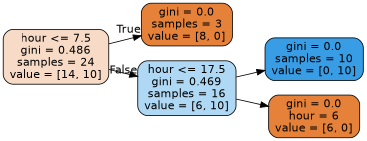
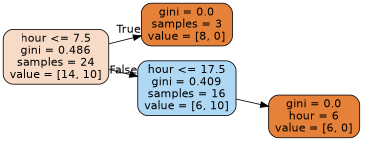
(314, 59) -> none
(187, 88) -> (187, 88)
